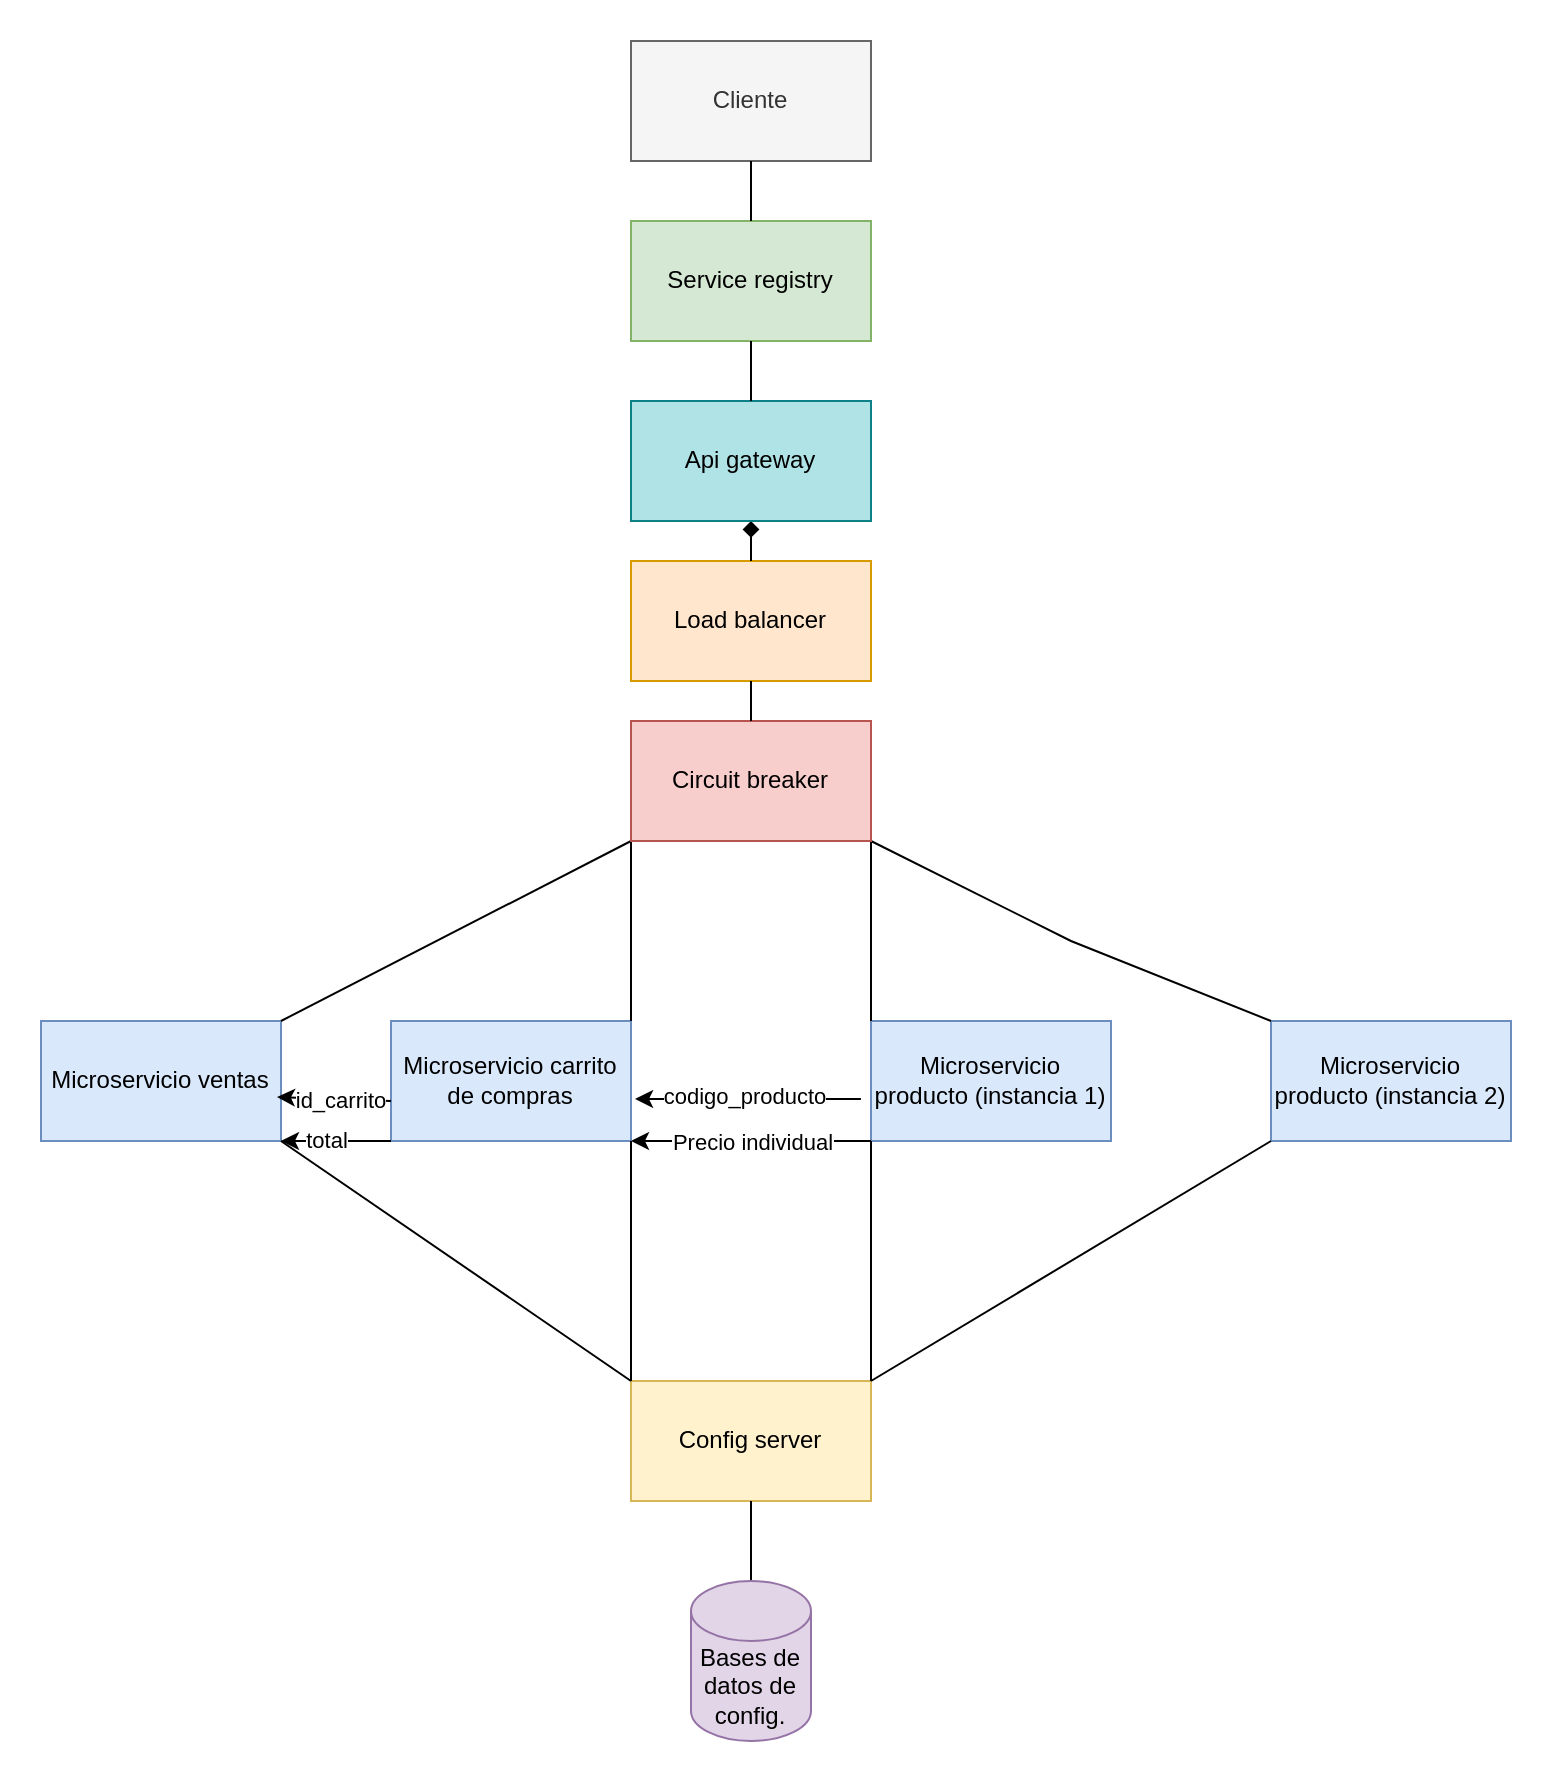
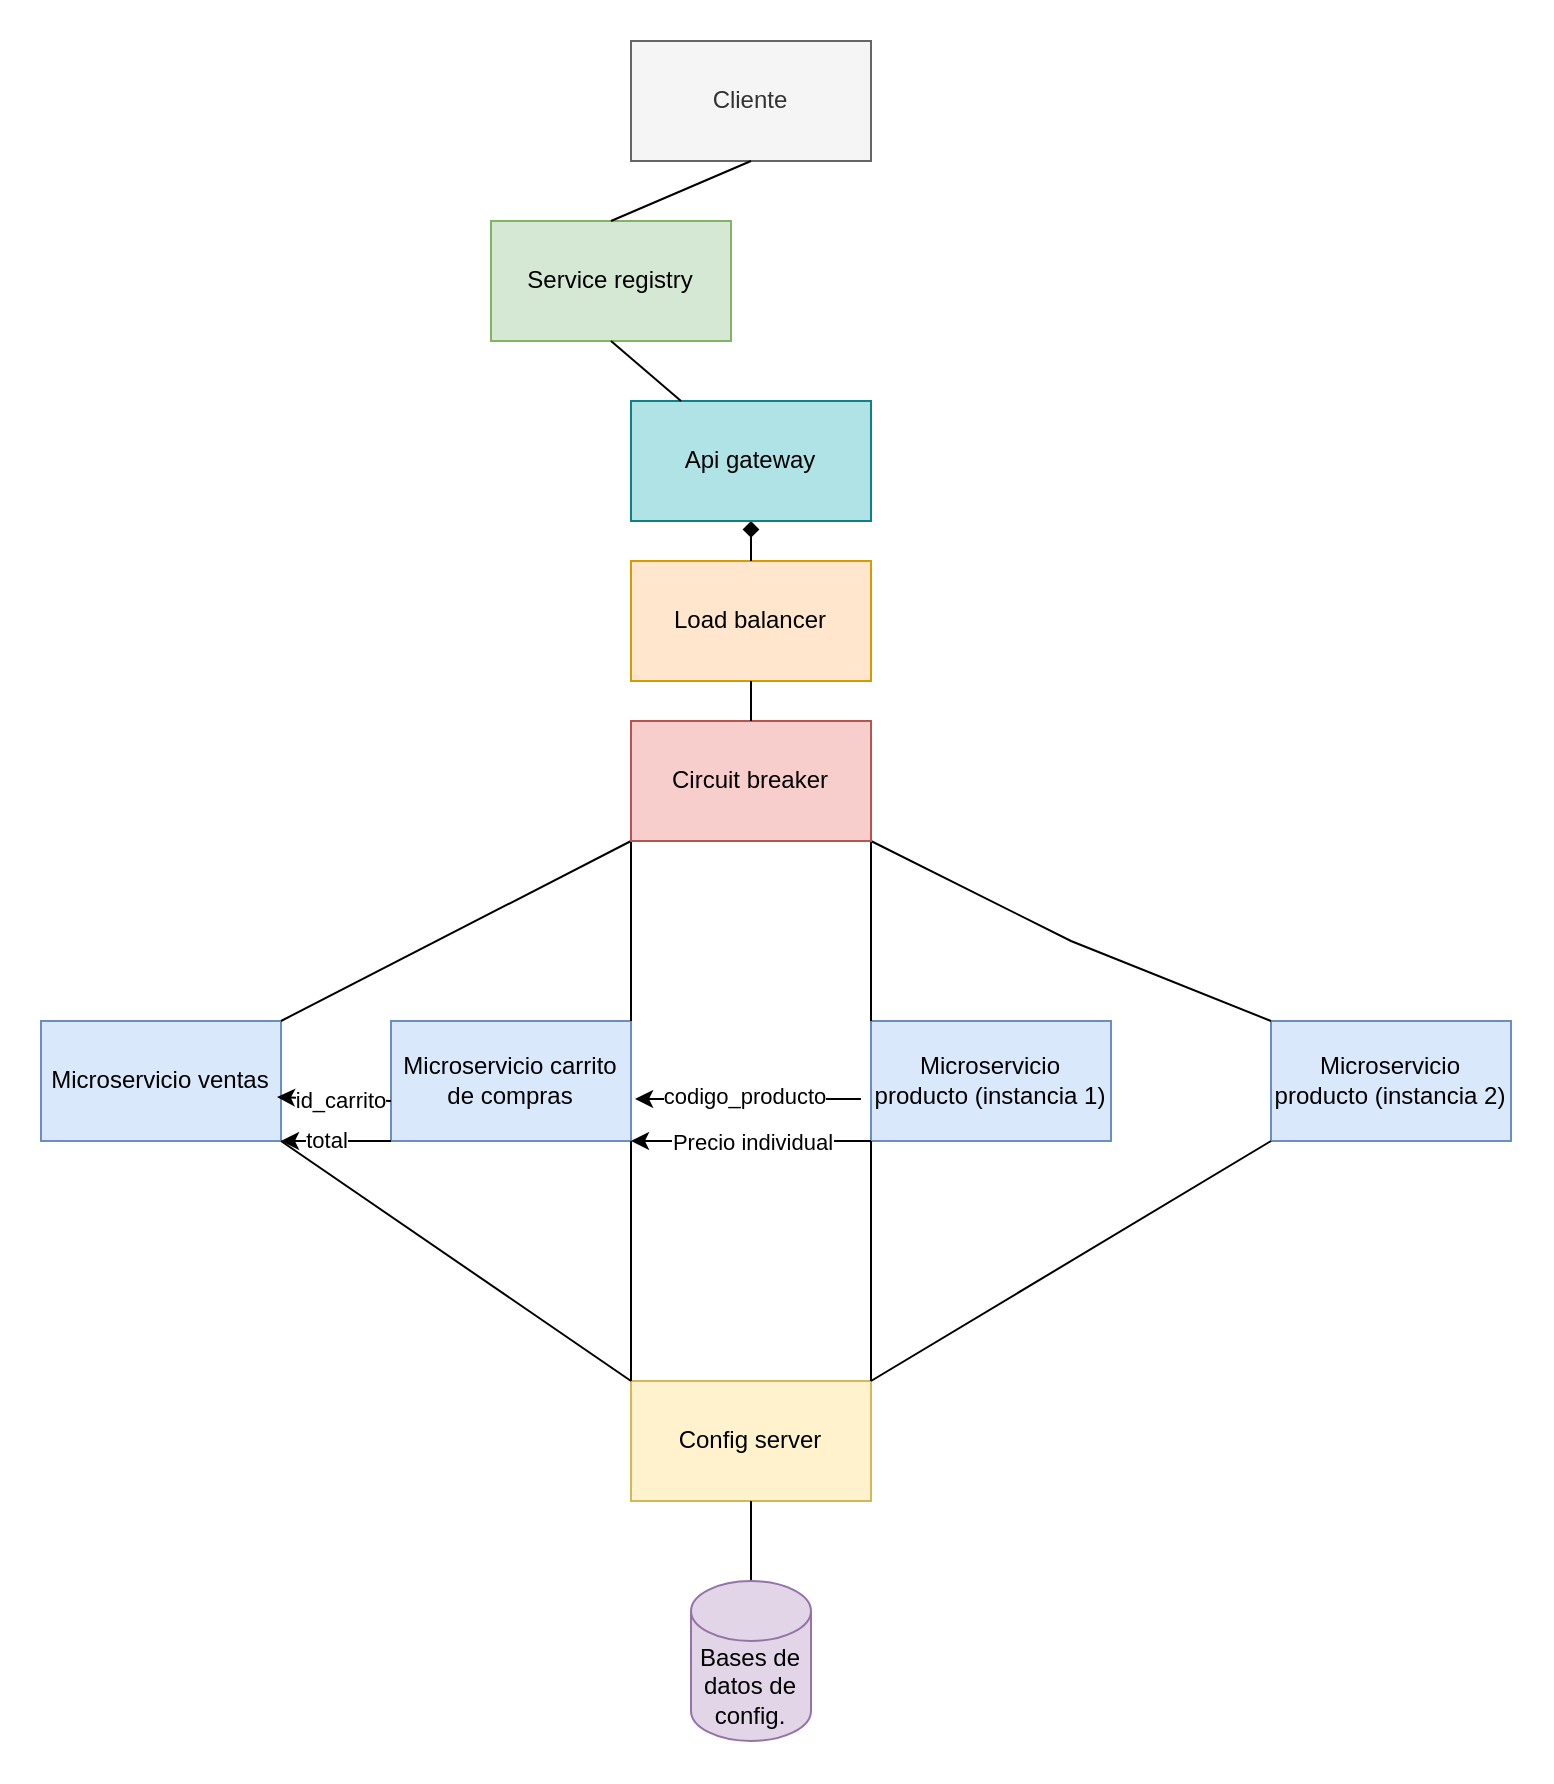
(751, 281) -> (611, 281)
